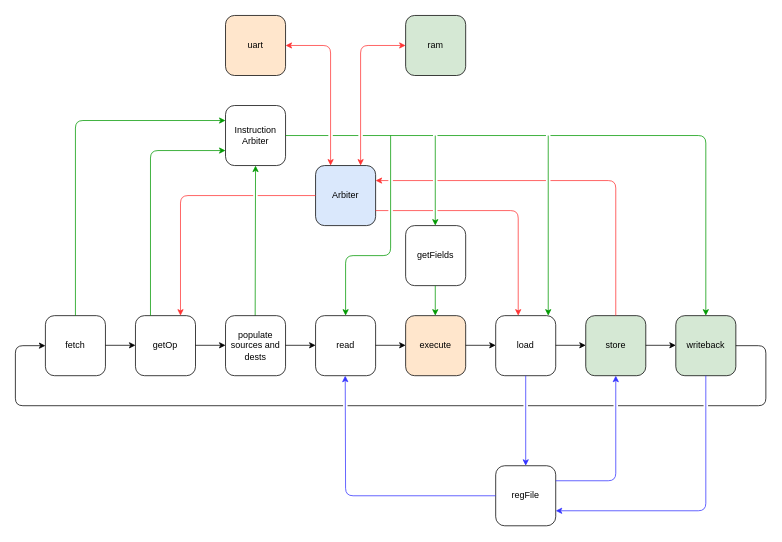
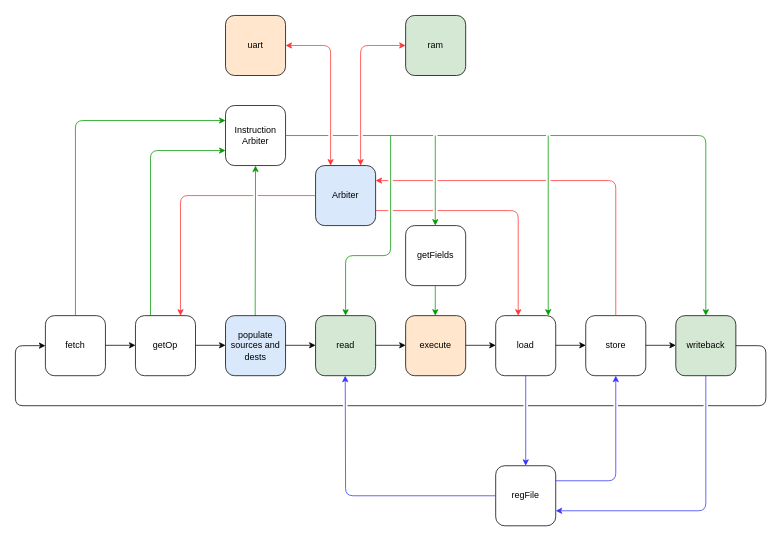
(255, 345) -> (255, 345)
(345, 345) -> (345, 345)
(615, 345) -> (615, 345)
